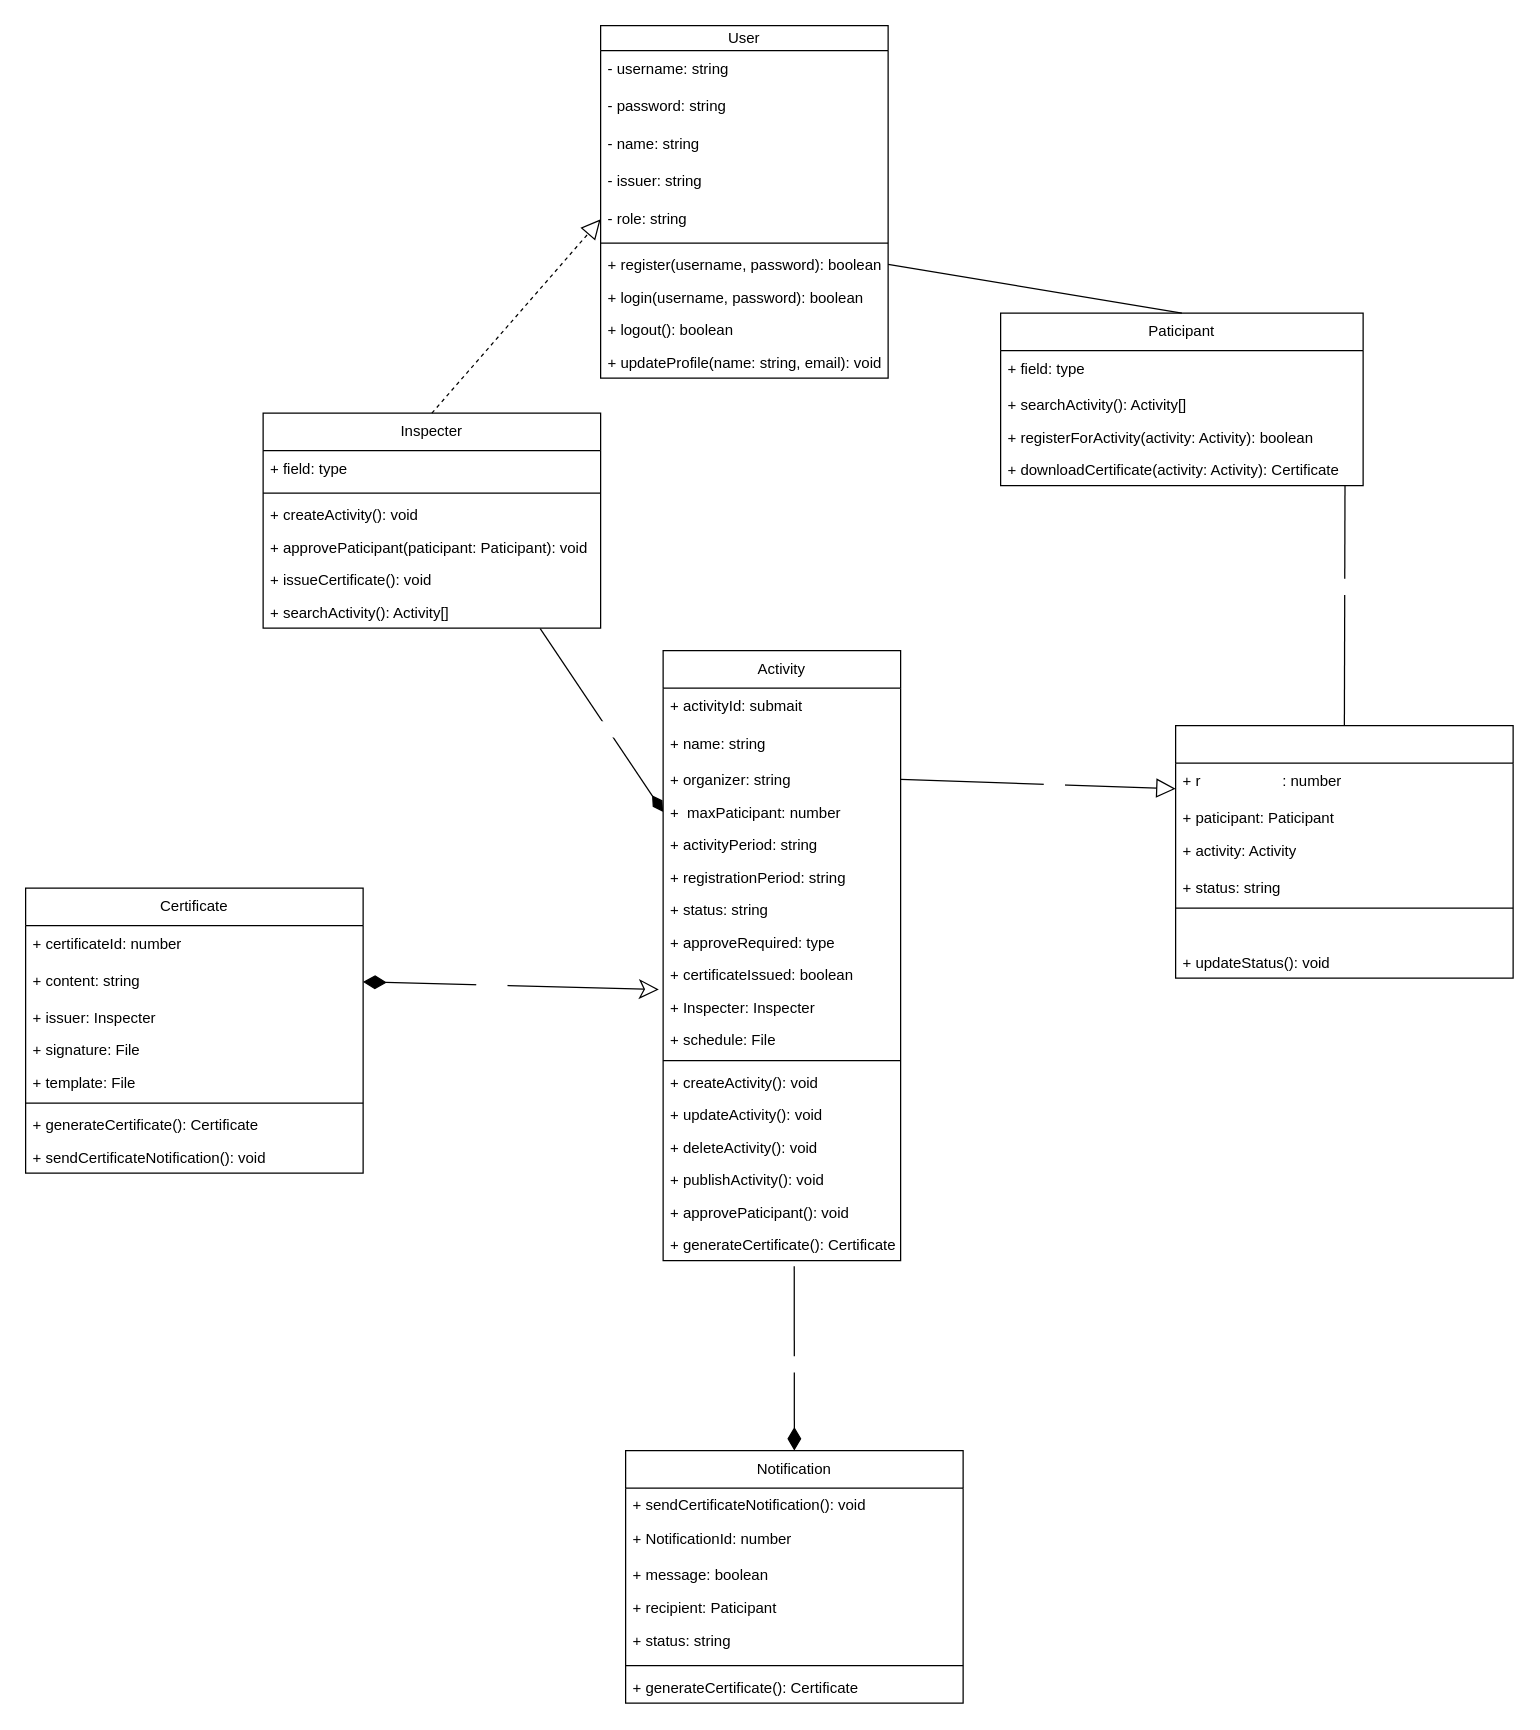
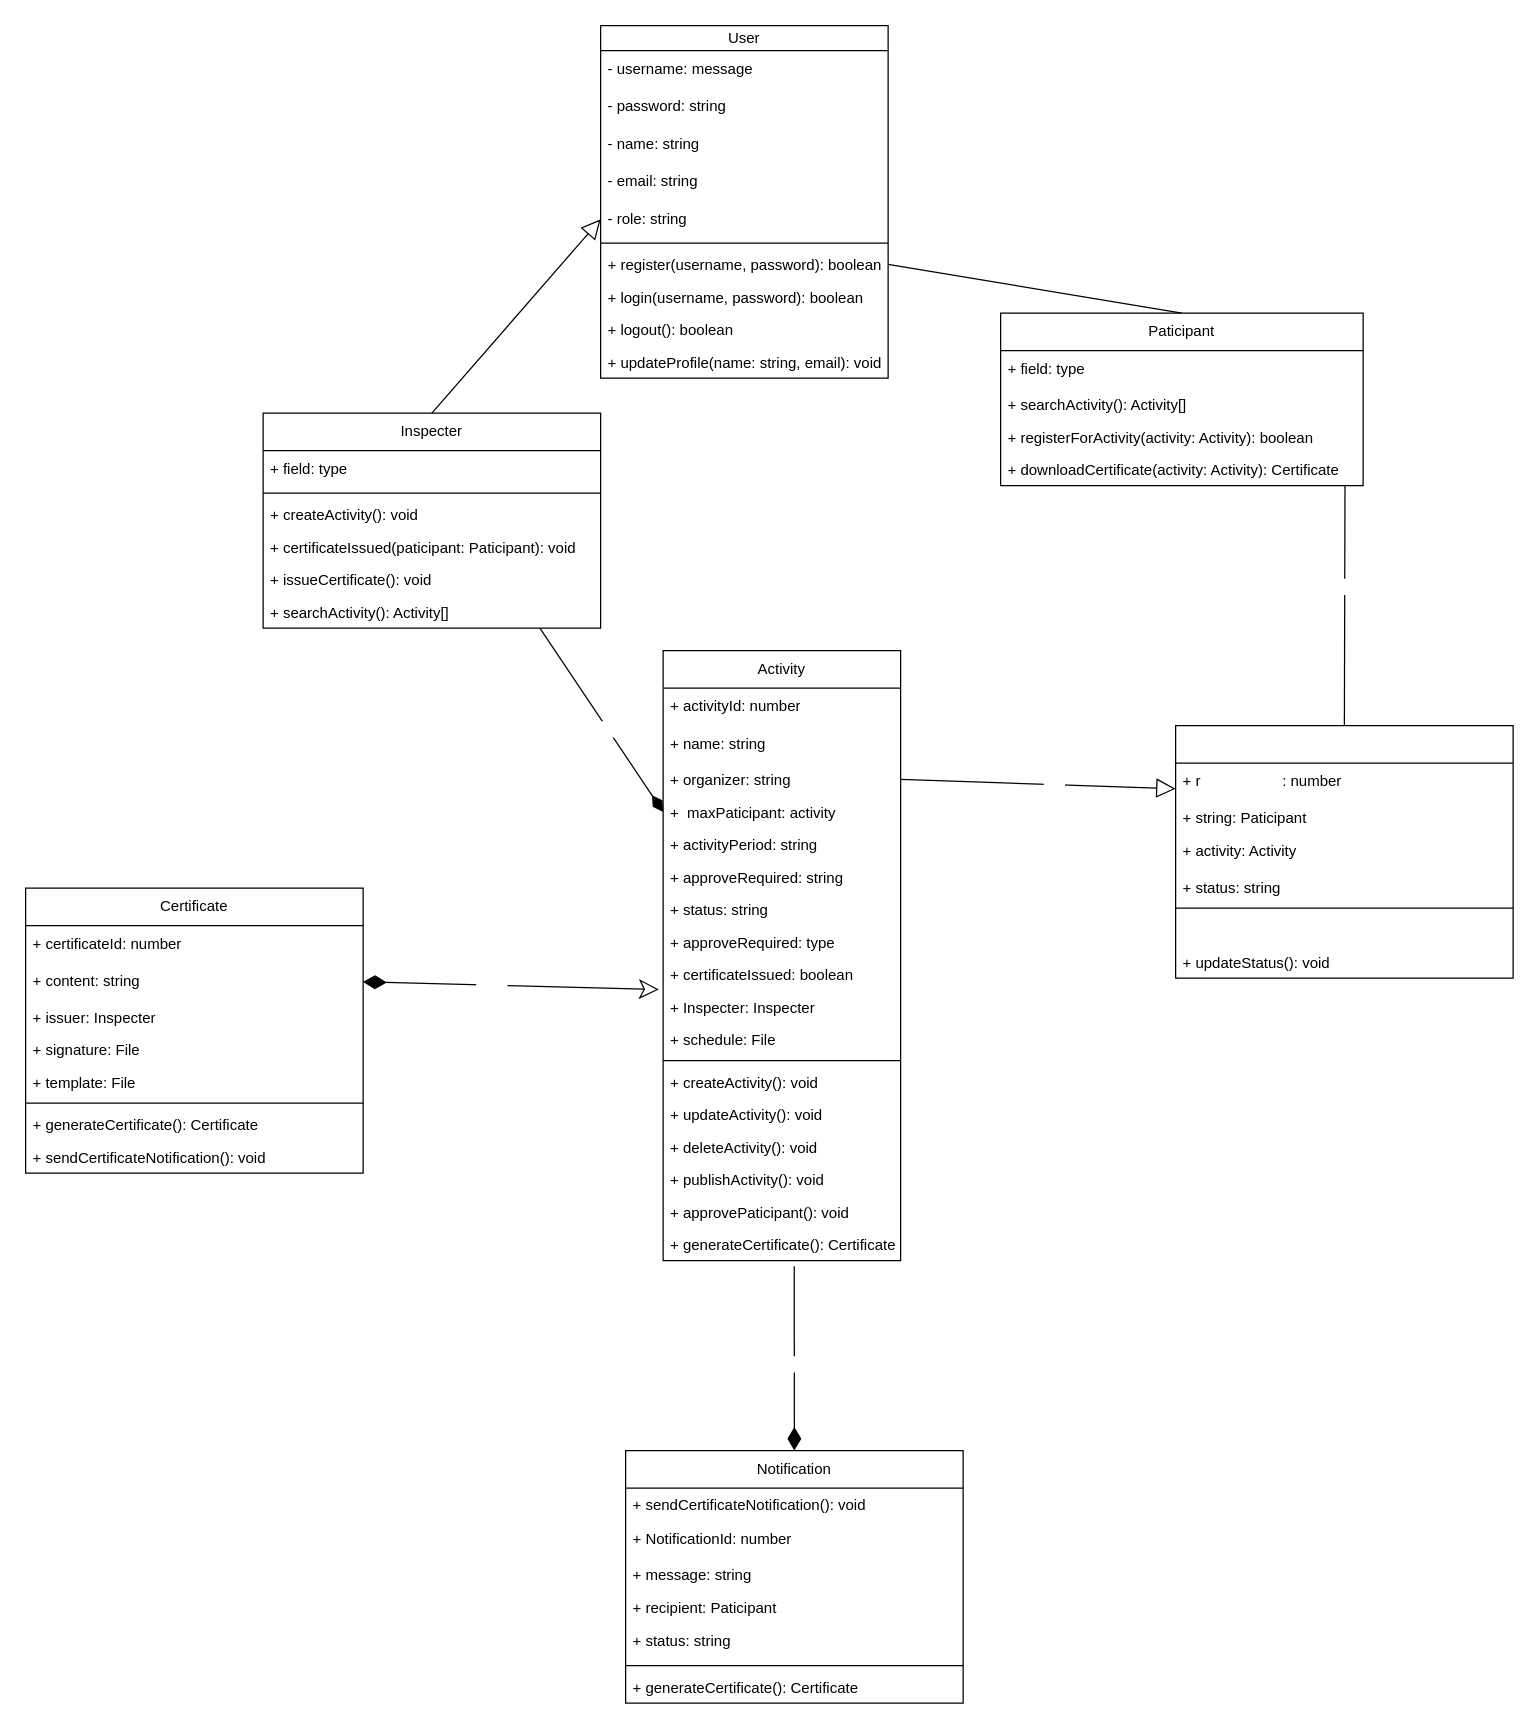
(676, 69) -> (682, 69)
(666, 182) -> (659, 182)
(511, 323) -> (511, 323)
(452, 548) -> (452, 548)
(747, 707) -> (745, 707)
(761, 813) -> (766, 813)
(1270, 818) -> (1255, 818)
(774, 878) -> (765, 878)
(700, 1575) -> (696, 1575)
